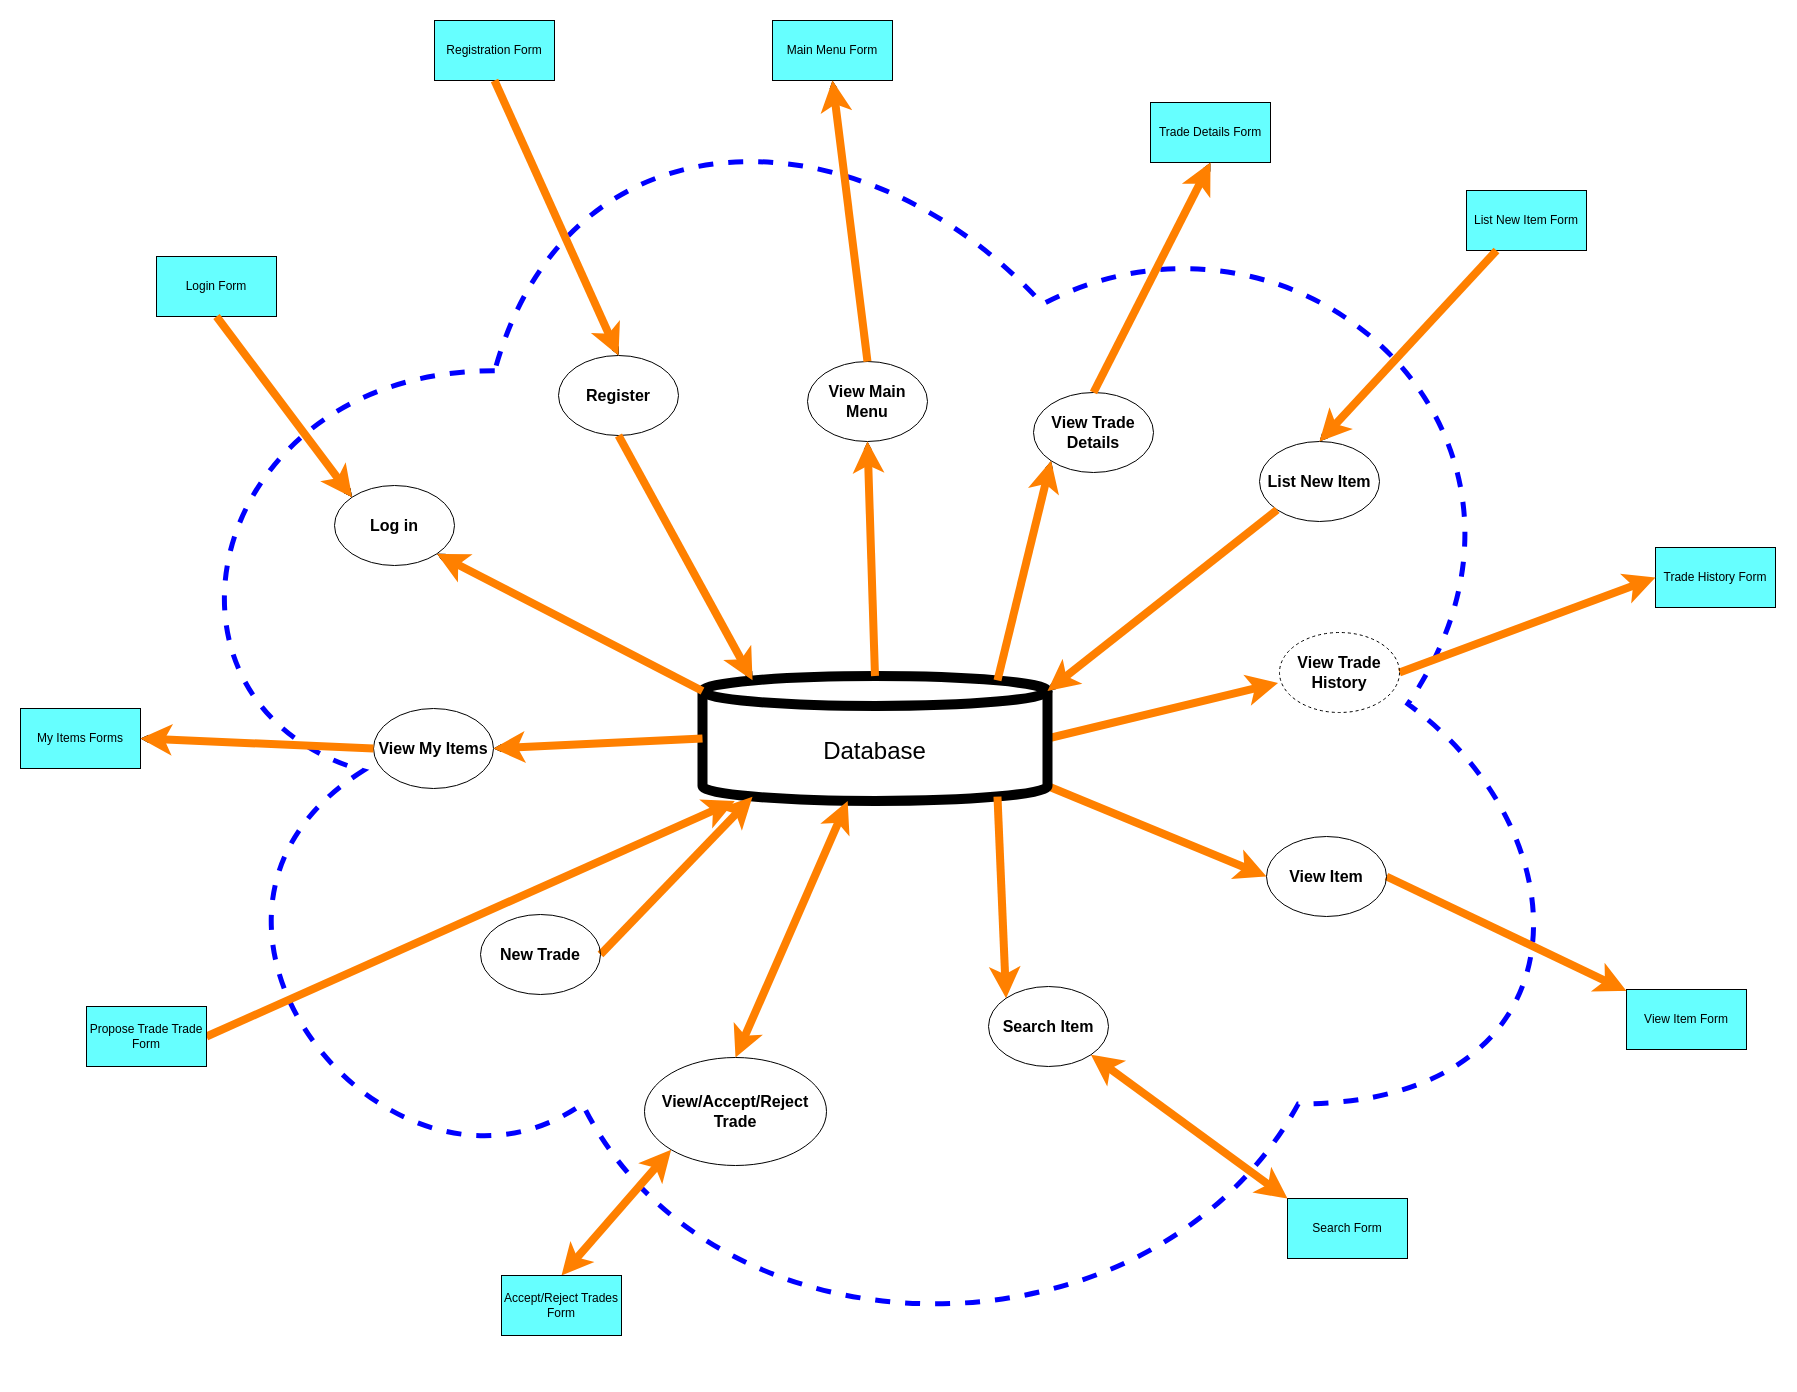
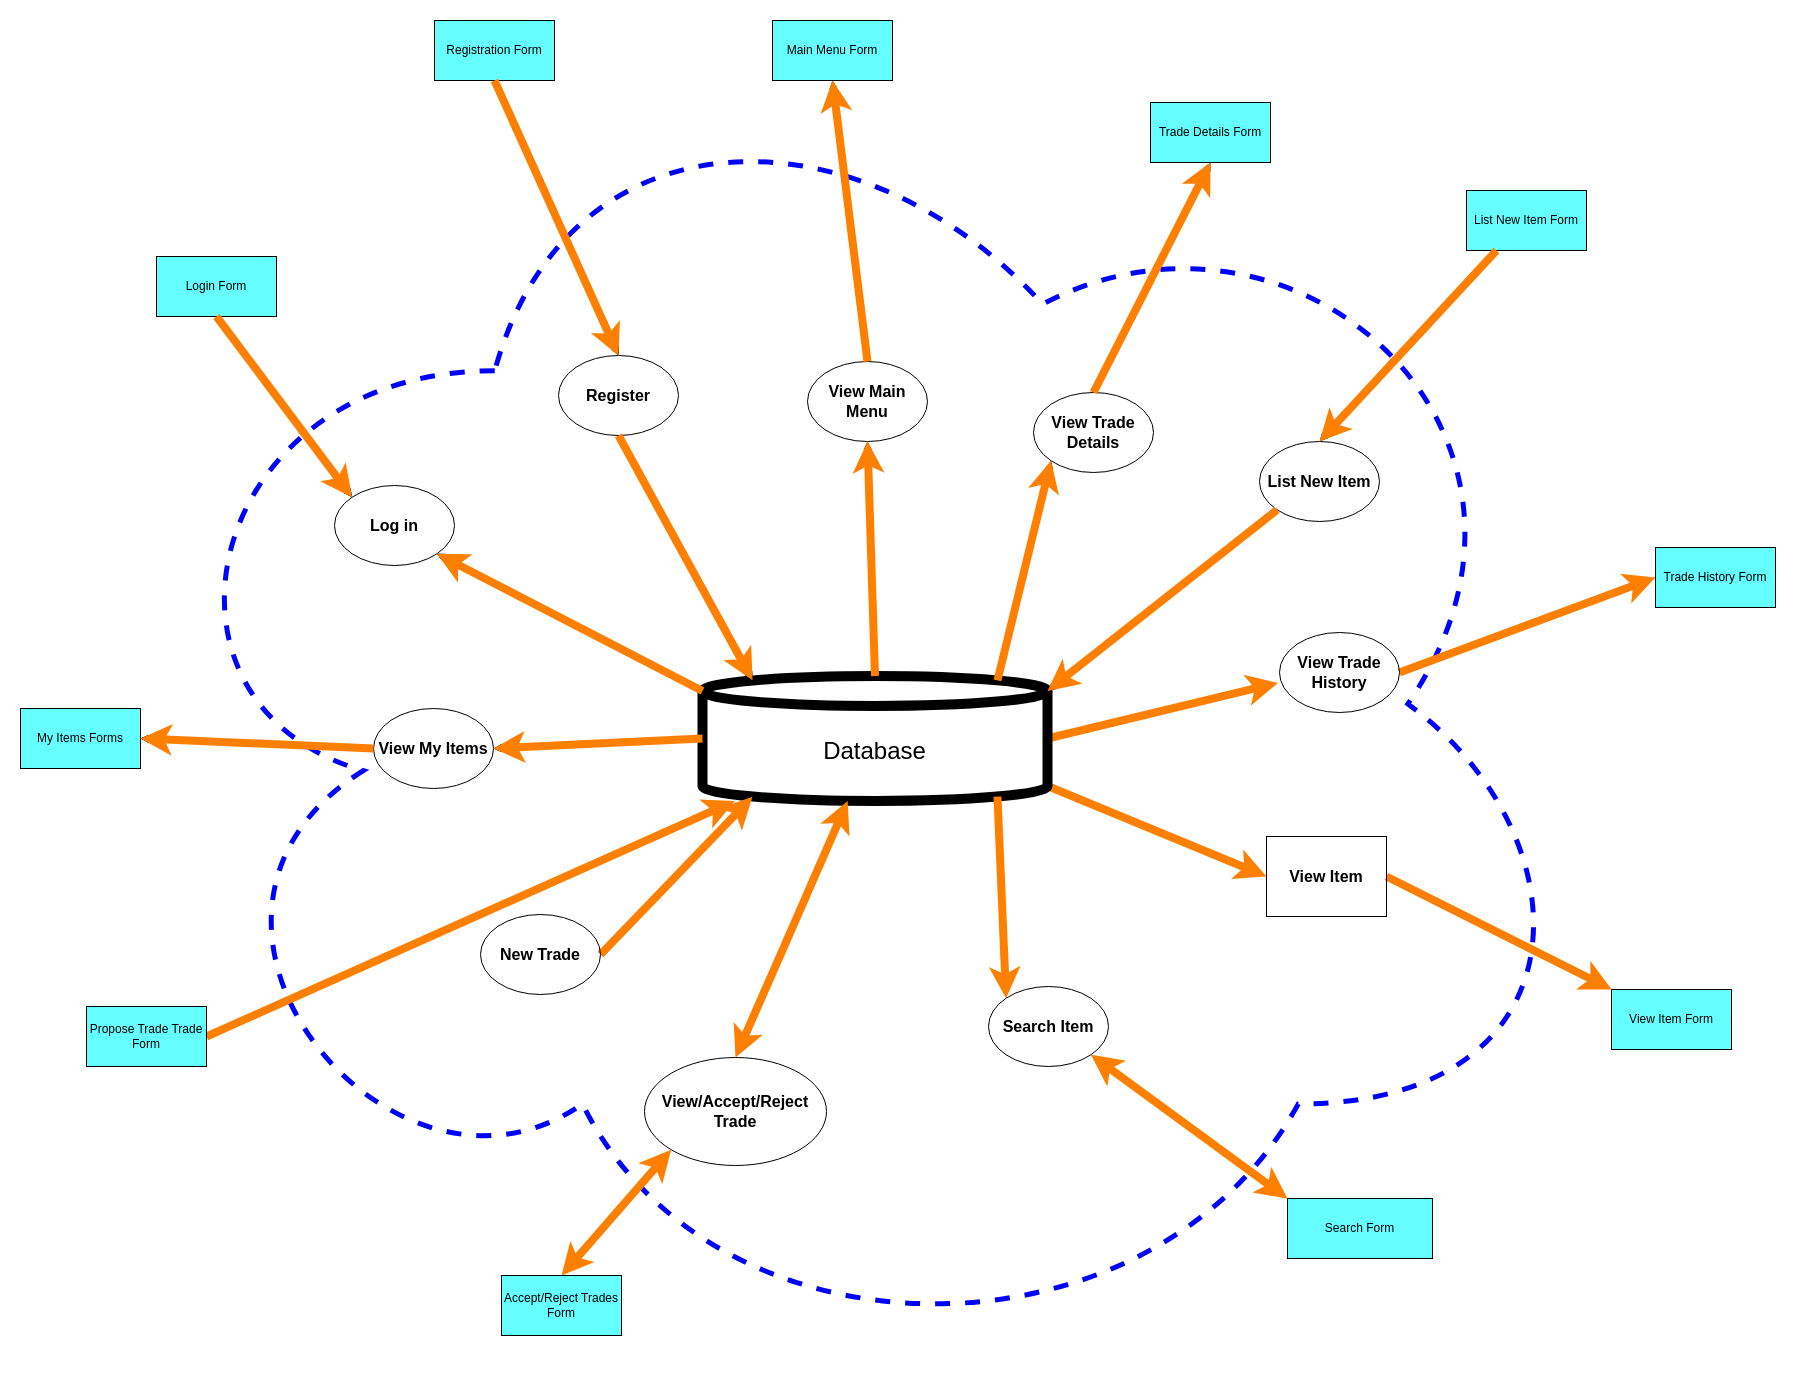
(1340, 673) -> (1340, 673)
(1327, 877) -> (1327, 877)
(1687, 1020) -> (1672, 1020)
(1348, 1229) -> (1360, 1229)
